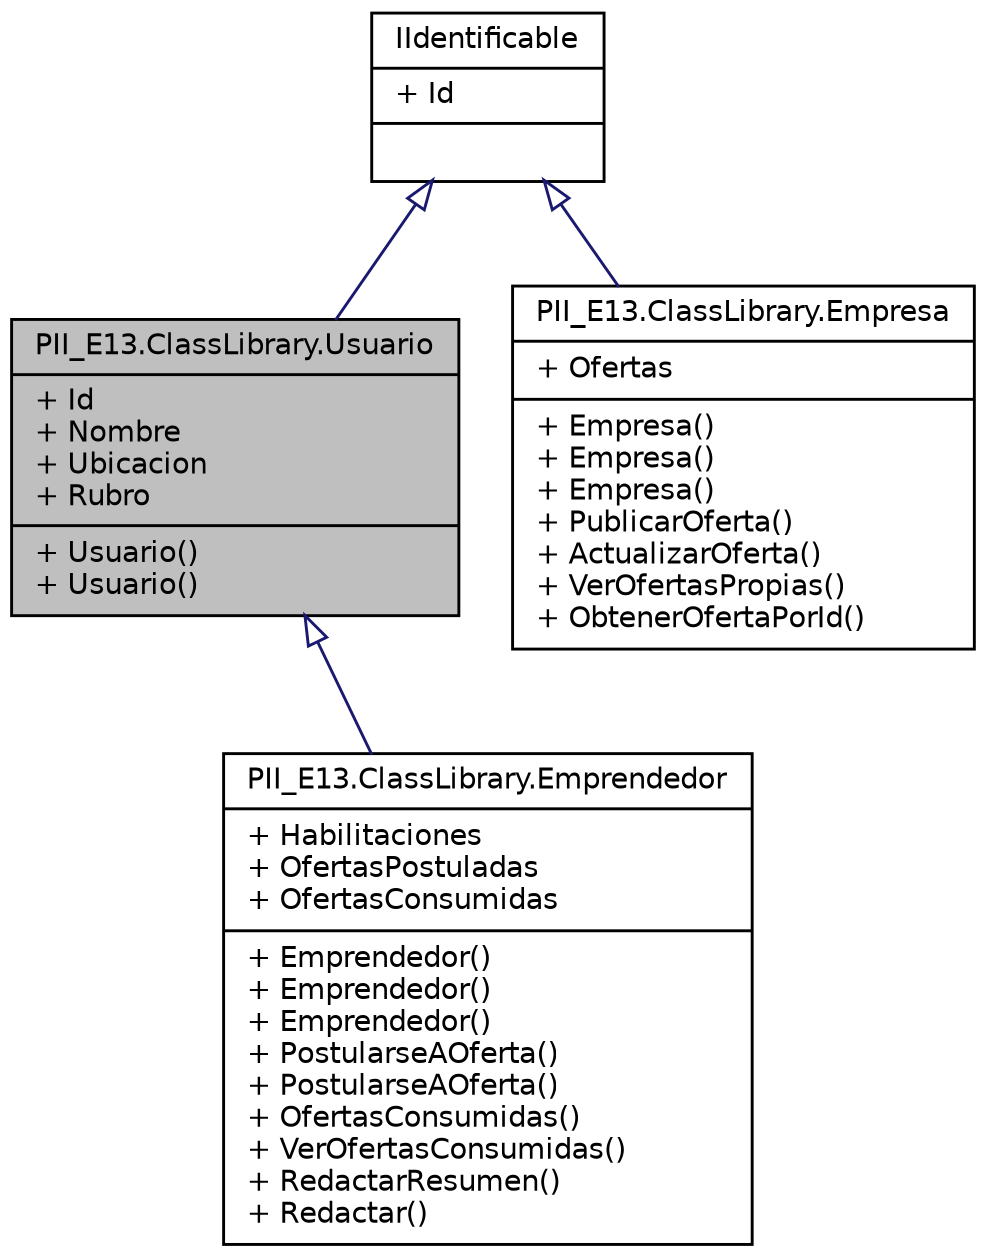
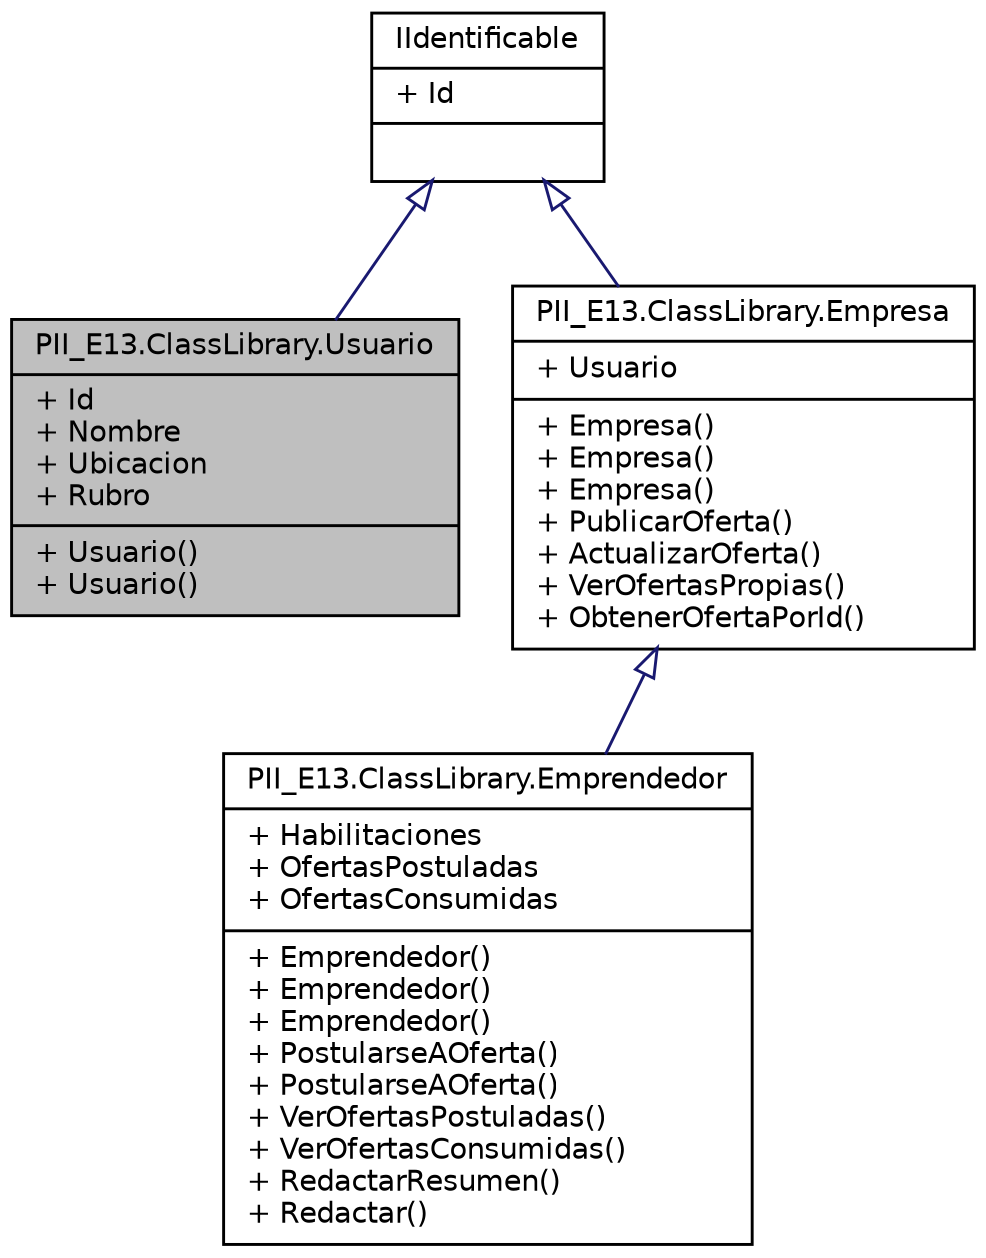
(606, 369) -> (607, 369)
(345, 699) -> (625, 714)
(414, 1118) -> (427, 1118)
